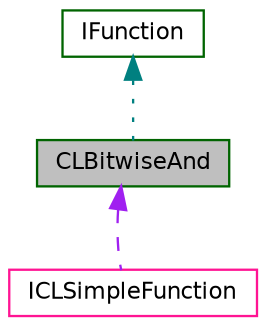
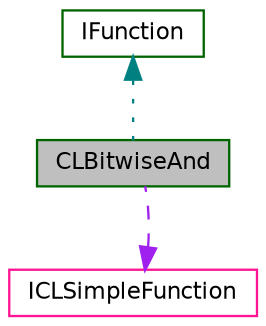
(118, 240) -> (149, 217)
